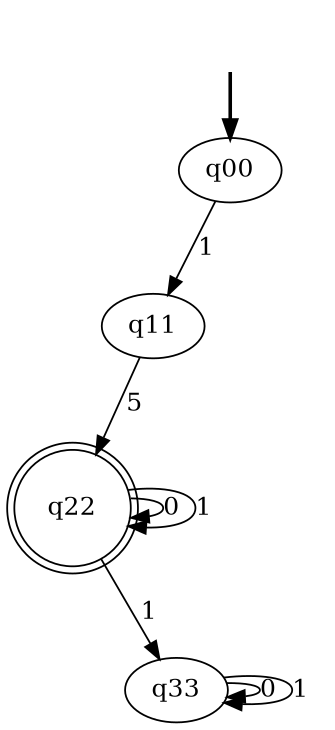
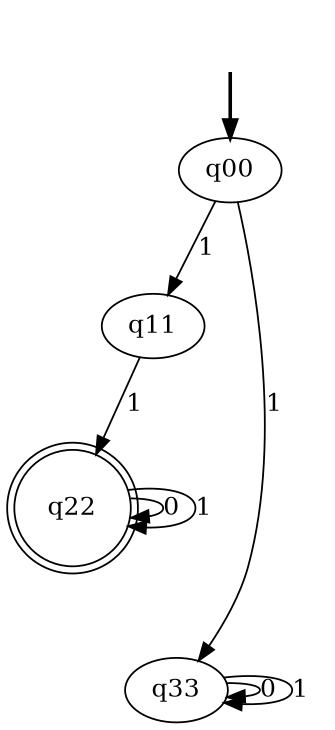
(135, 404) -> (135, 404)
(126, 601) -> (264, 428)
